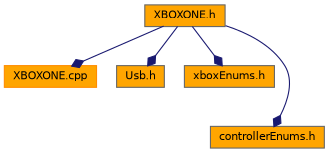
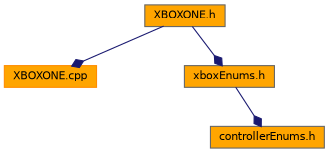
(278, 57) -> (245, 101)
(140, 76) -> none
